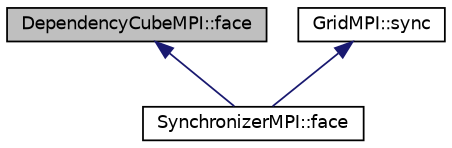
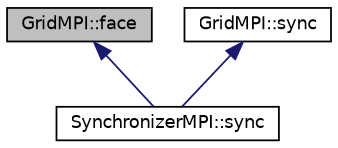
(137, 25) -> (79, 25)
(253, 124) -> (168, 124)
